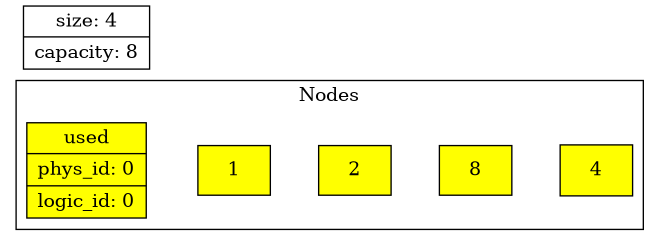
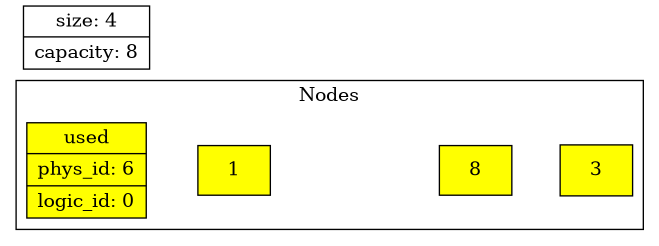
(87, 169) -> (87, 169)
(355, 170) -> none
(596, 170) -> (596, 170)
